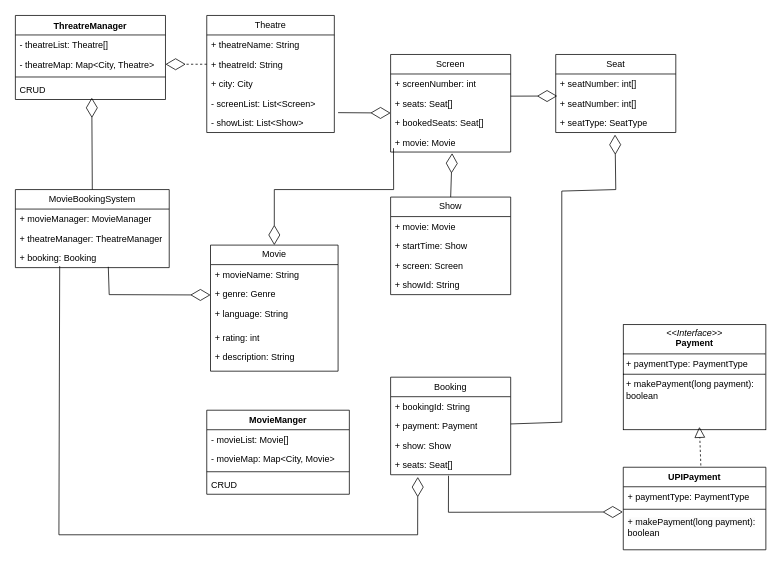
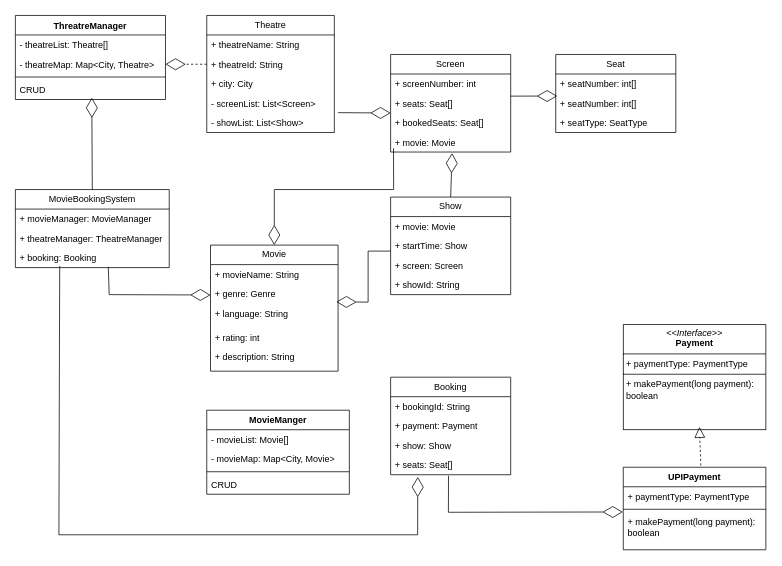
none -> (368, 271)
(561, 288) -> none
